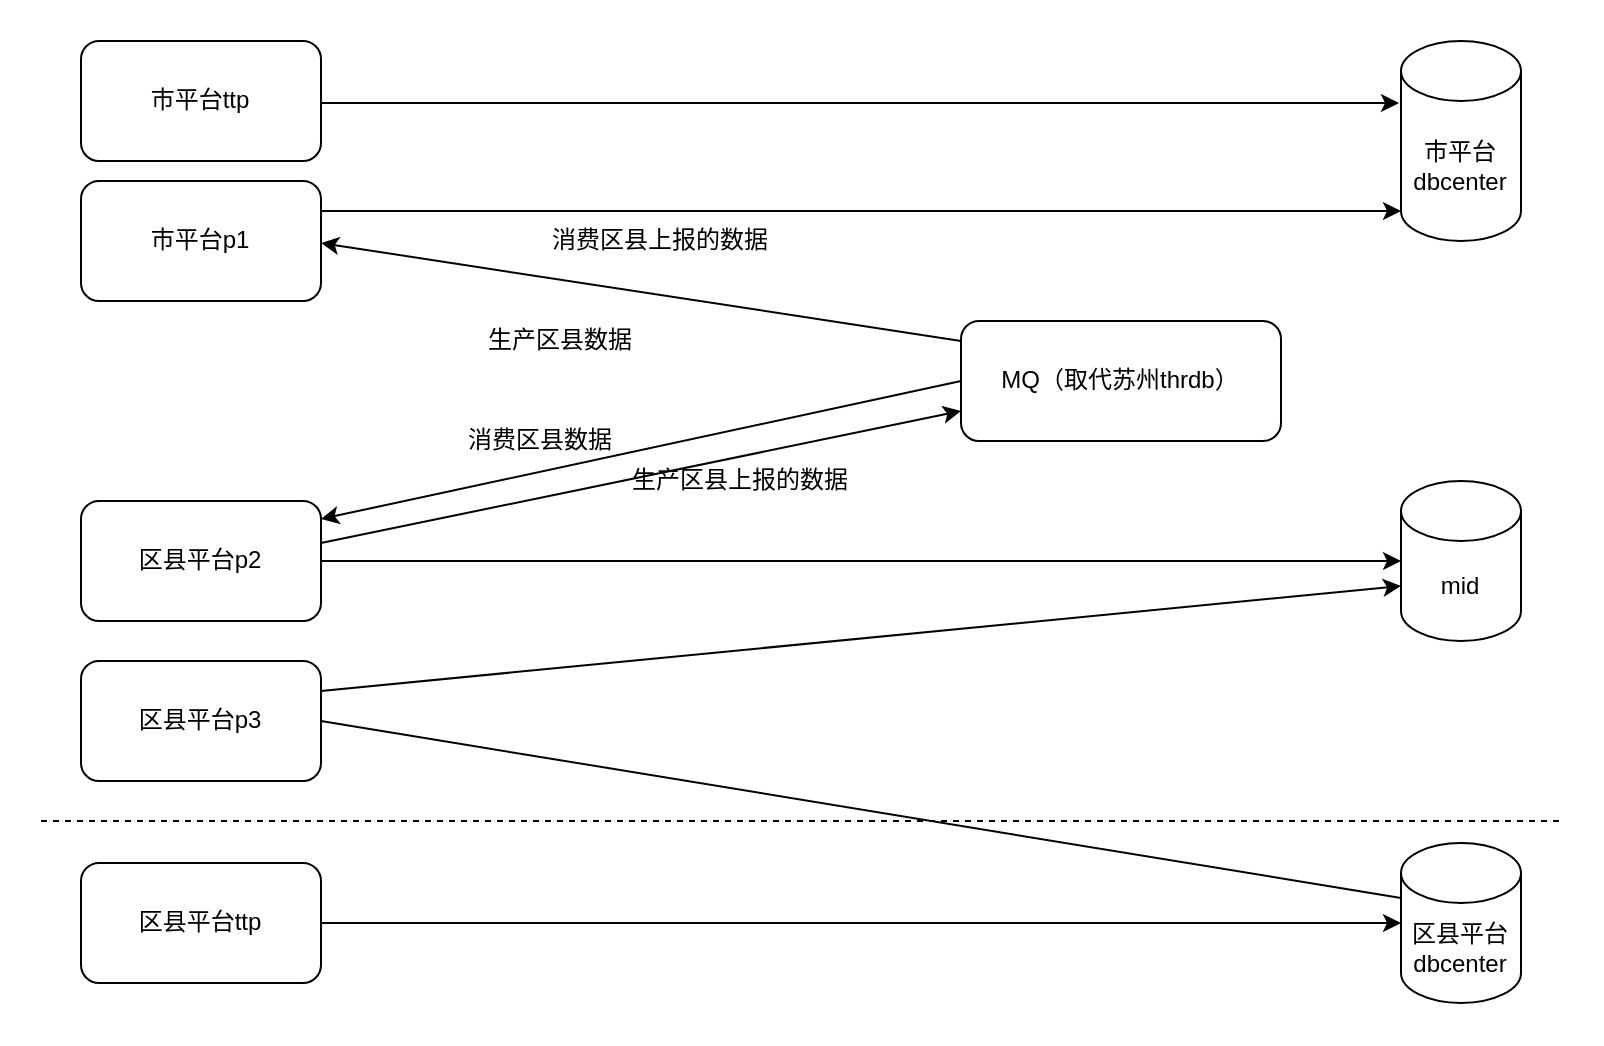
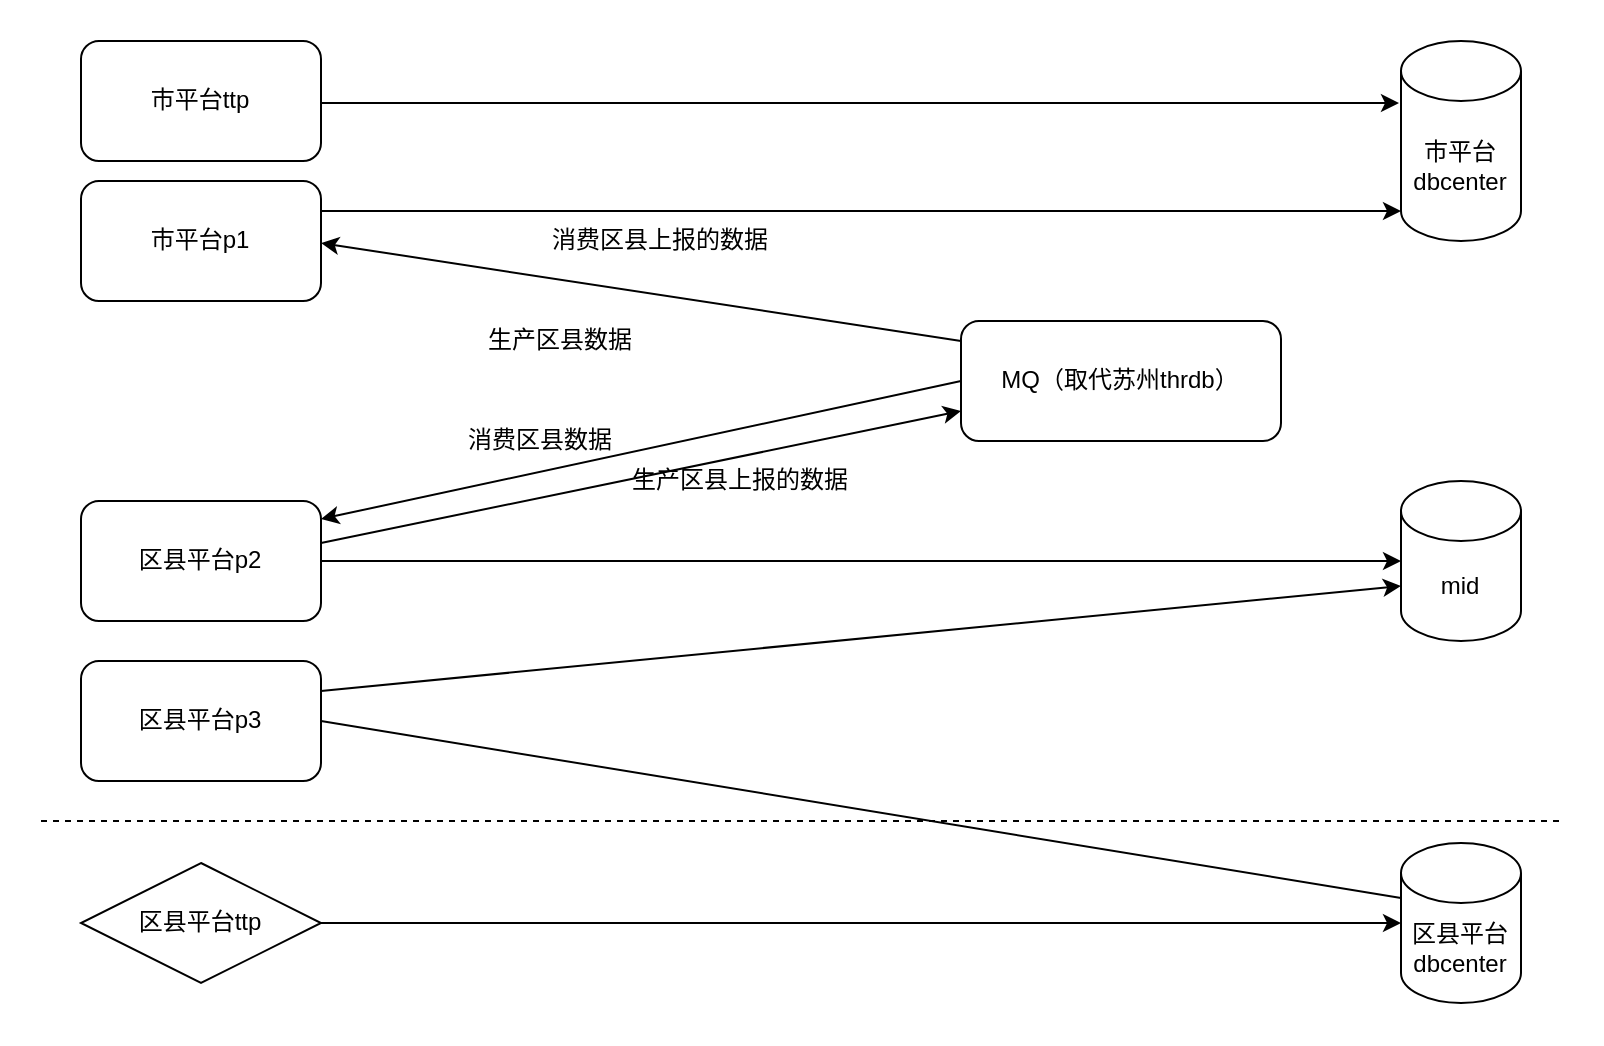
(201, 923) -> (201, 923)
